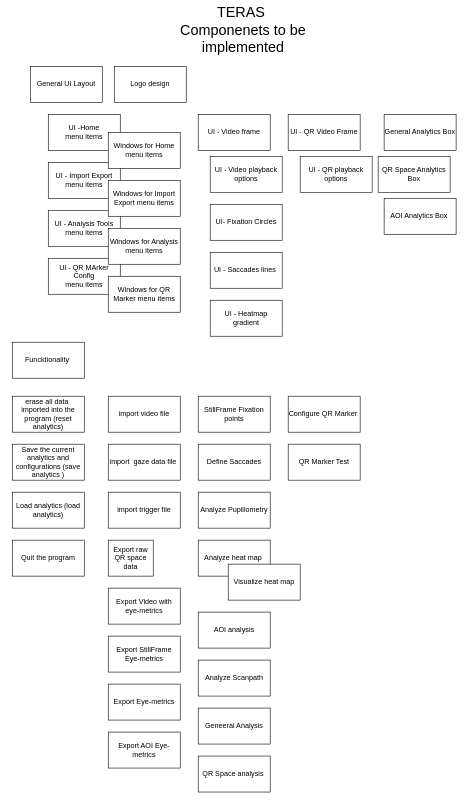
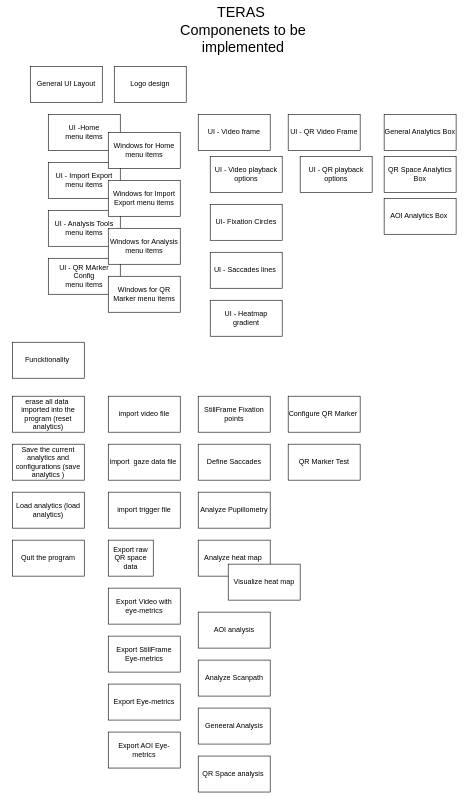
(414, 174) -> (420, 174)
